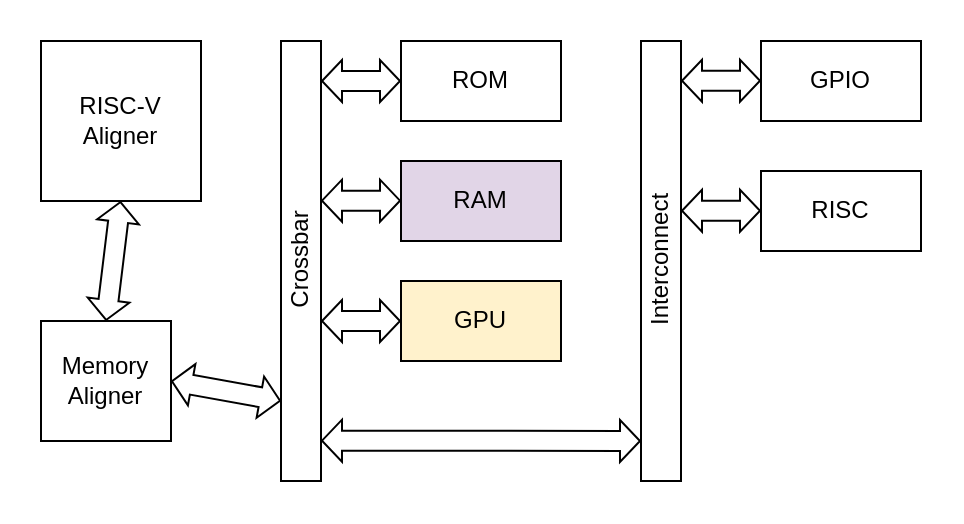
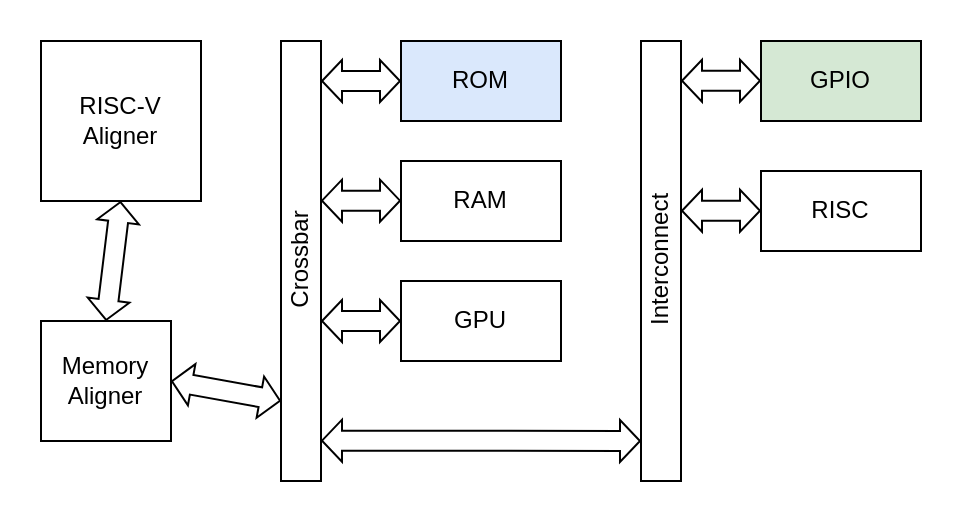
(481, 81) -> (481, 81)
(841, 81) -> (841, 81)
(481, 201) -> (481, 201)
(481, 321) -> (481, 321)
